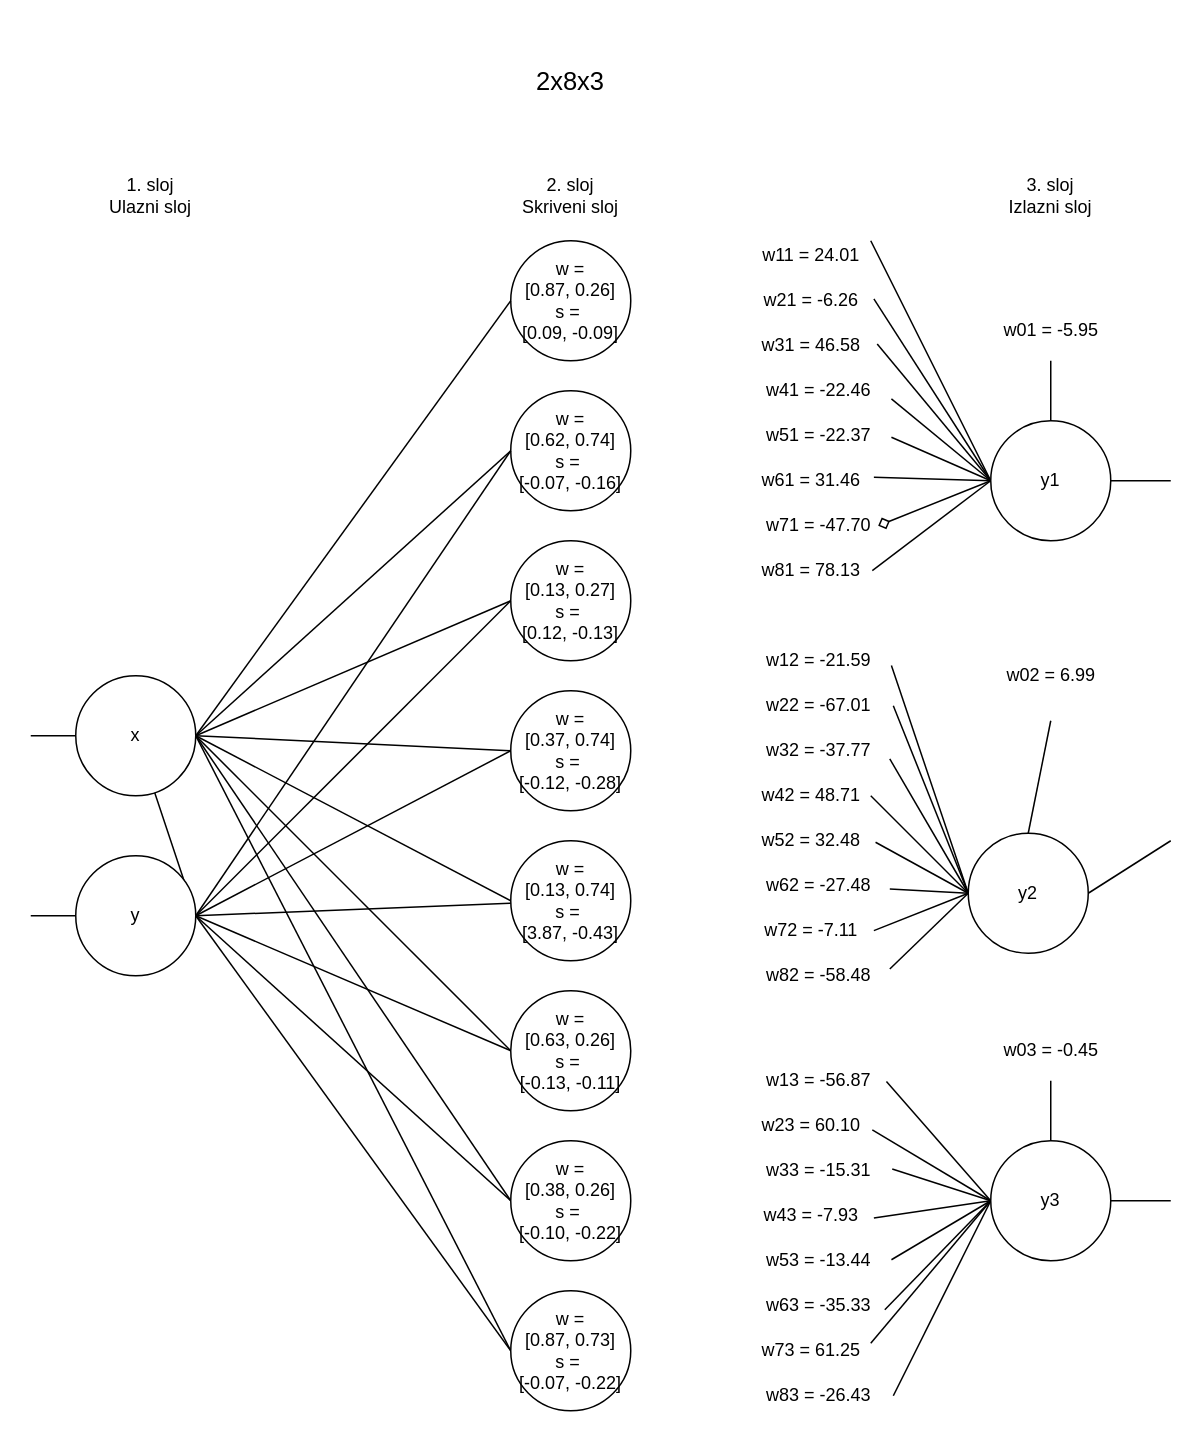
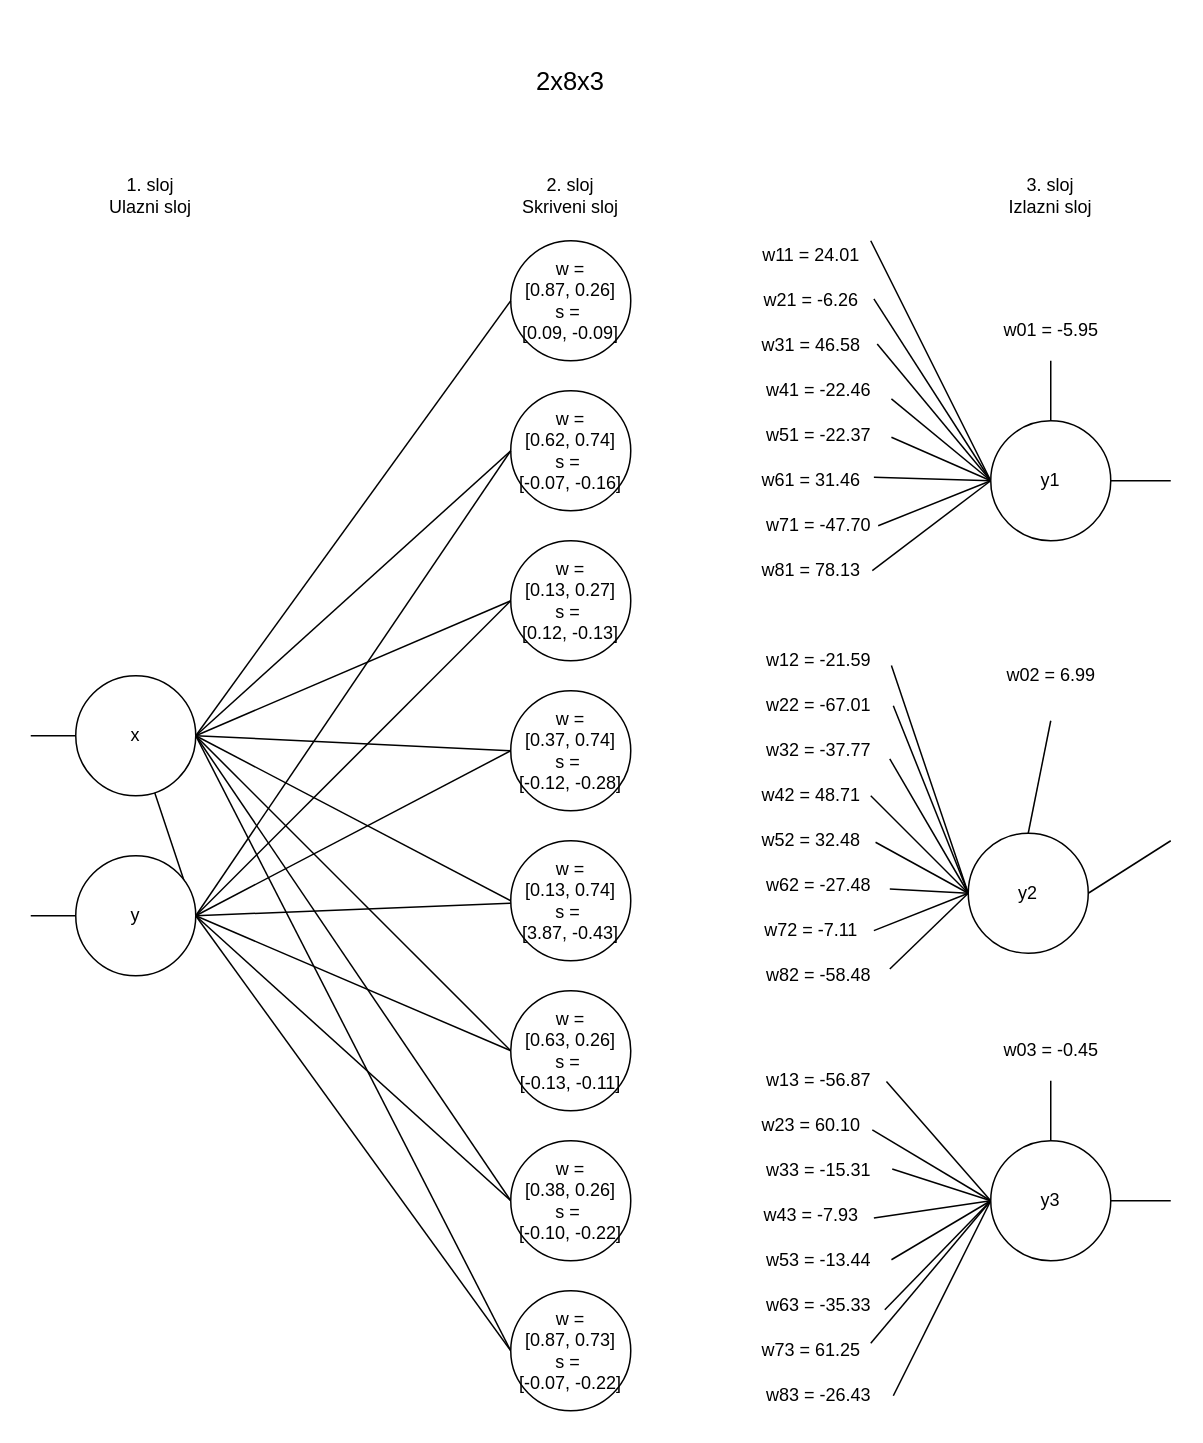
(890, 521) -> (885, 523)
